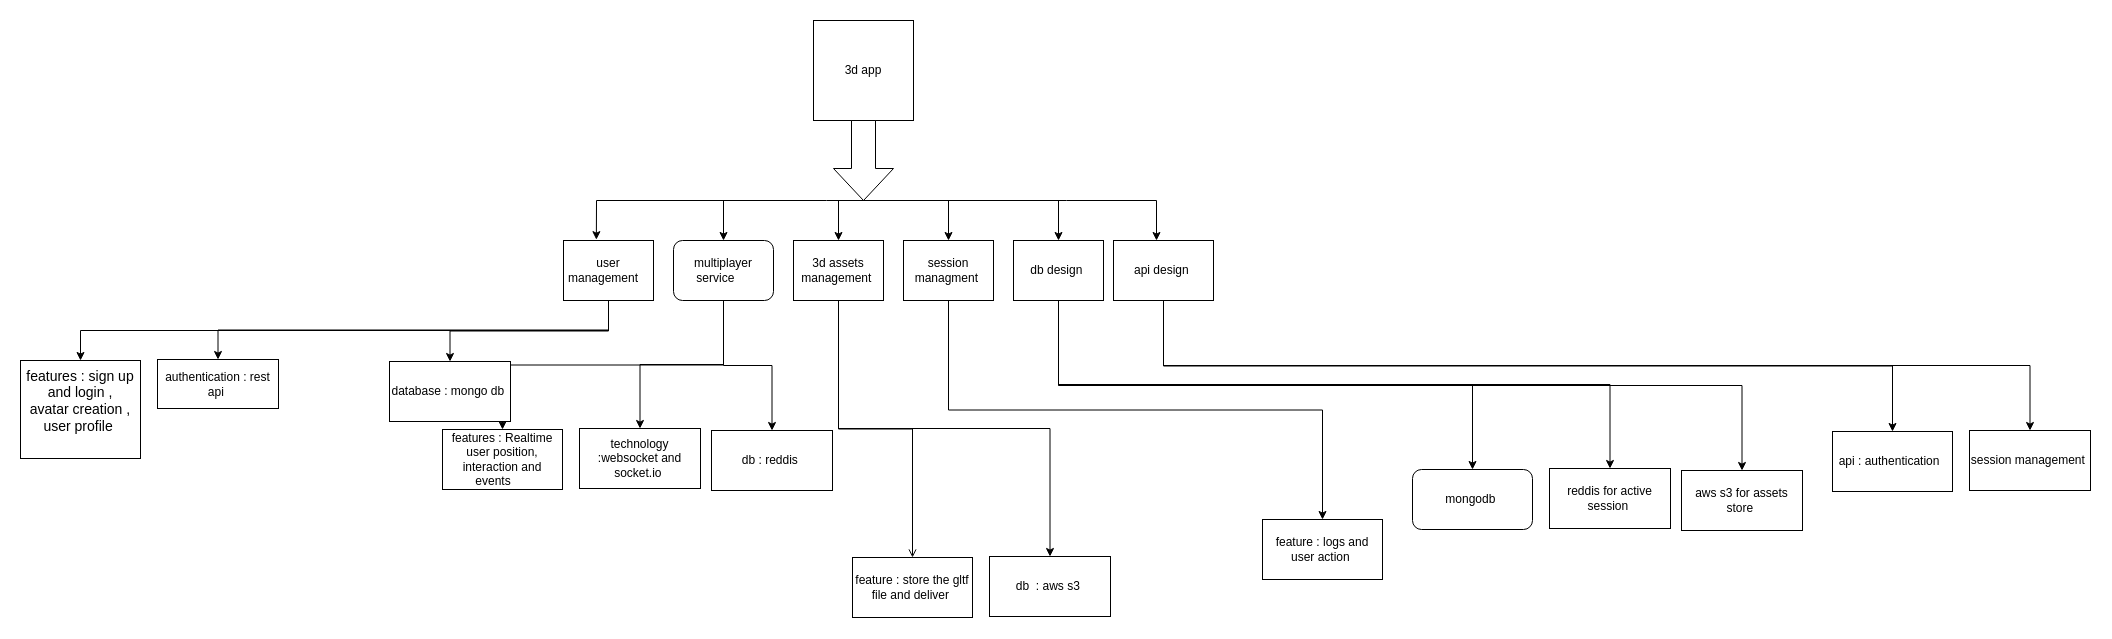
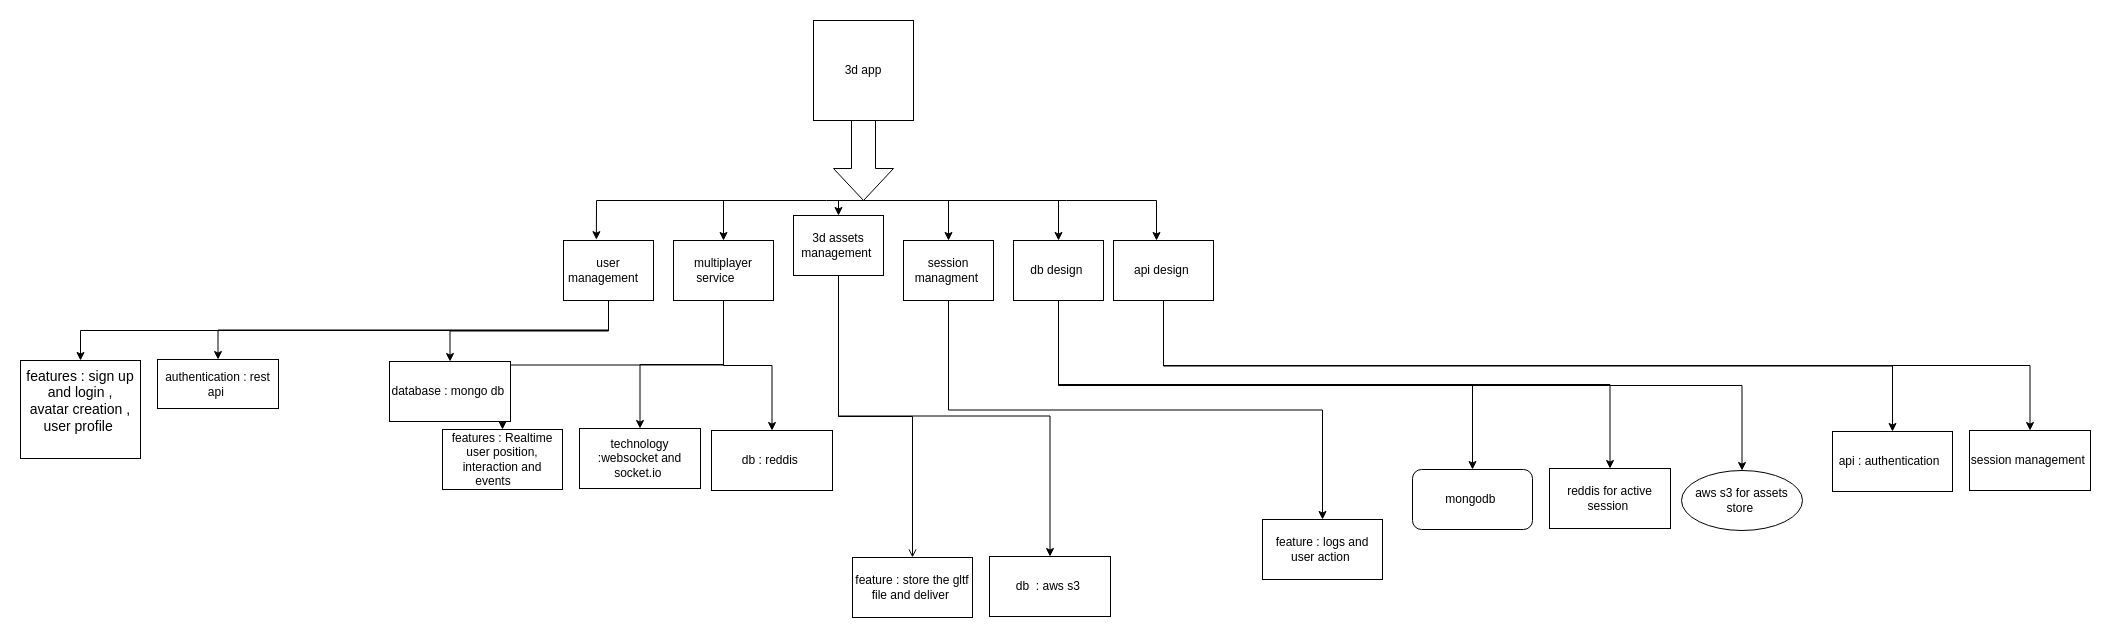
(724, 271) -> (724, 271)
(839, 271) -> (839, 246)
(1742, 501) -> (1742, 501)
